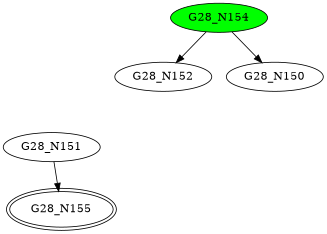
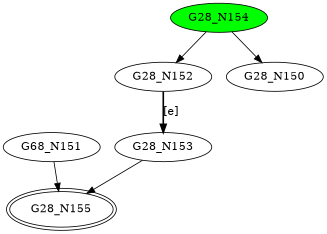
(52, 147) -> (52, 147)
none -> (163, 147)
